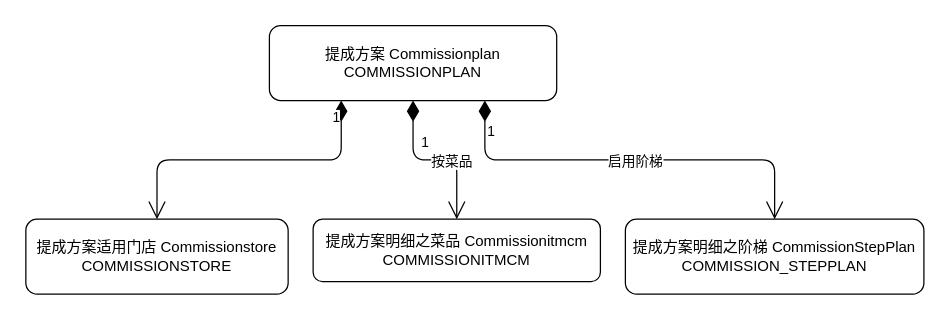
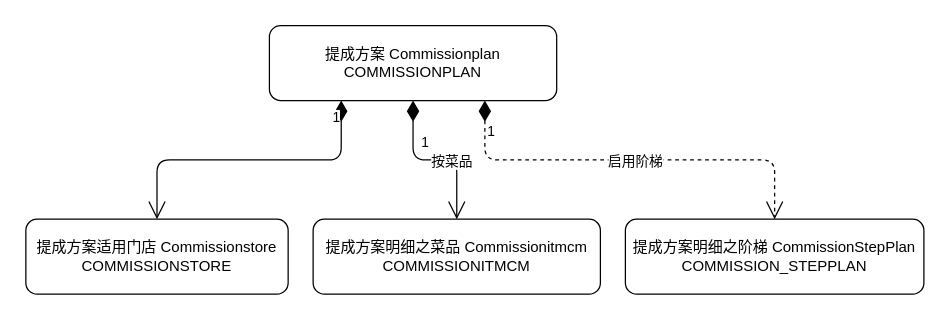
(741, 160) -> (741, 160)
(457, 251) -> (457, 257)
